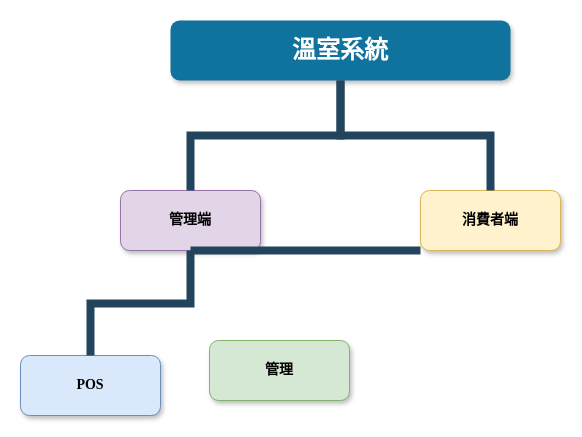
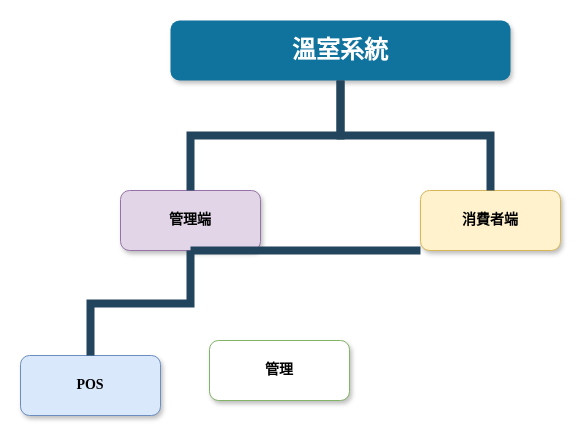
(280, 371) -> (280, 371)
